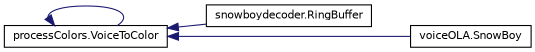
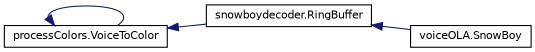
(295, 36) -> (396, 28)
